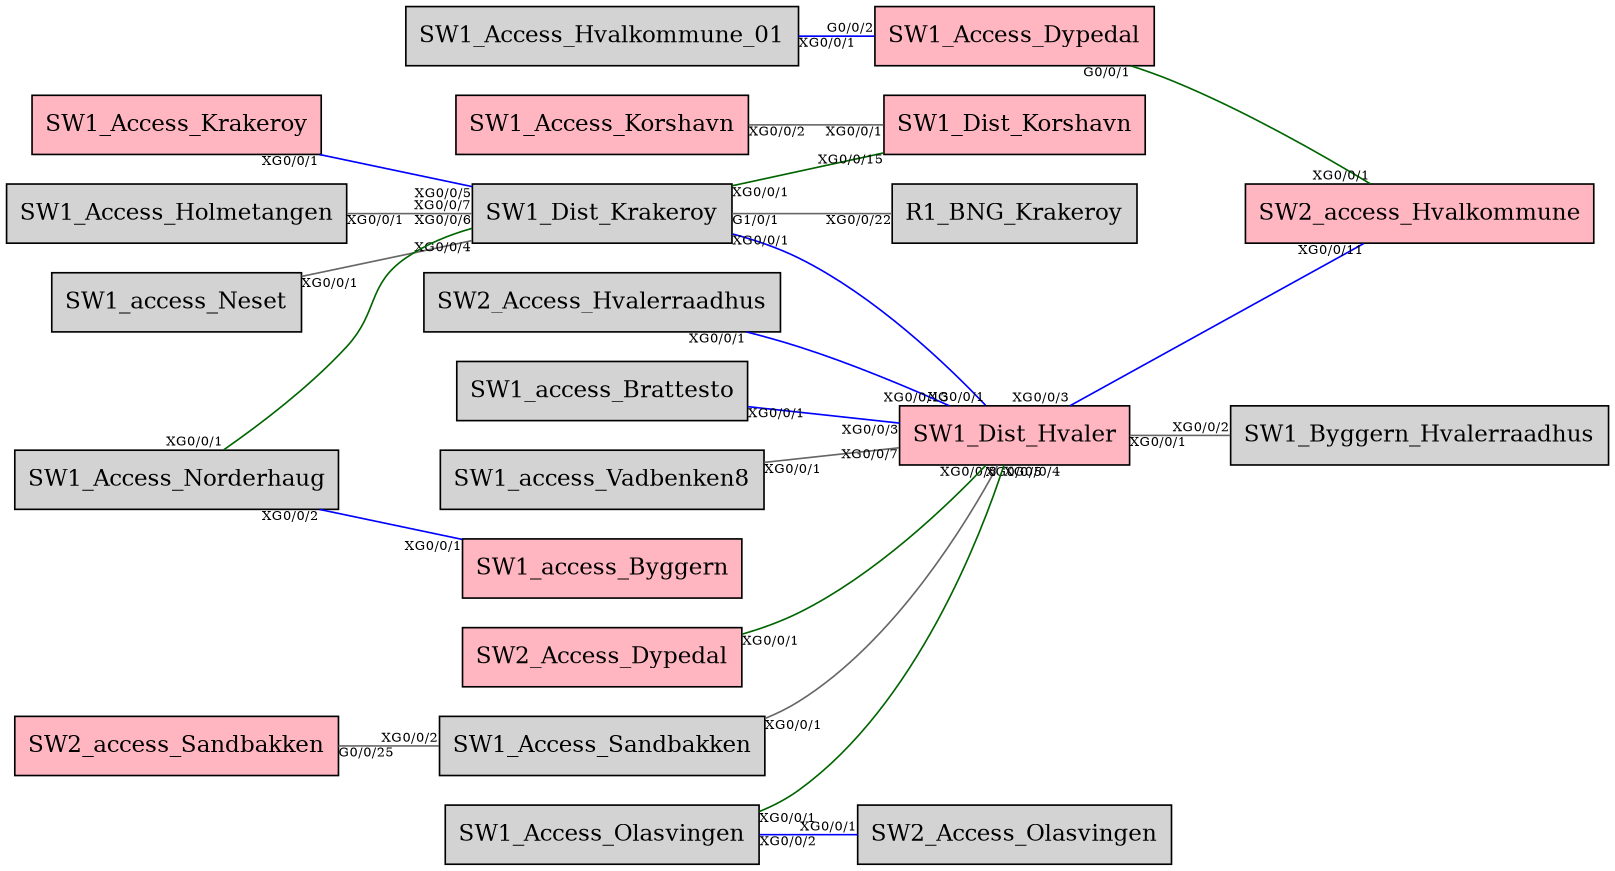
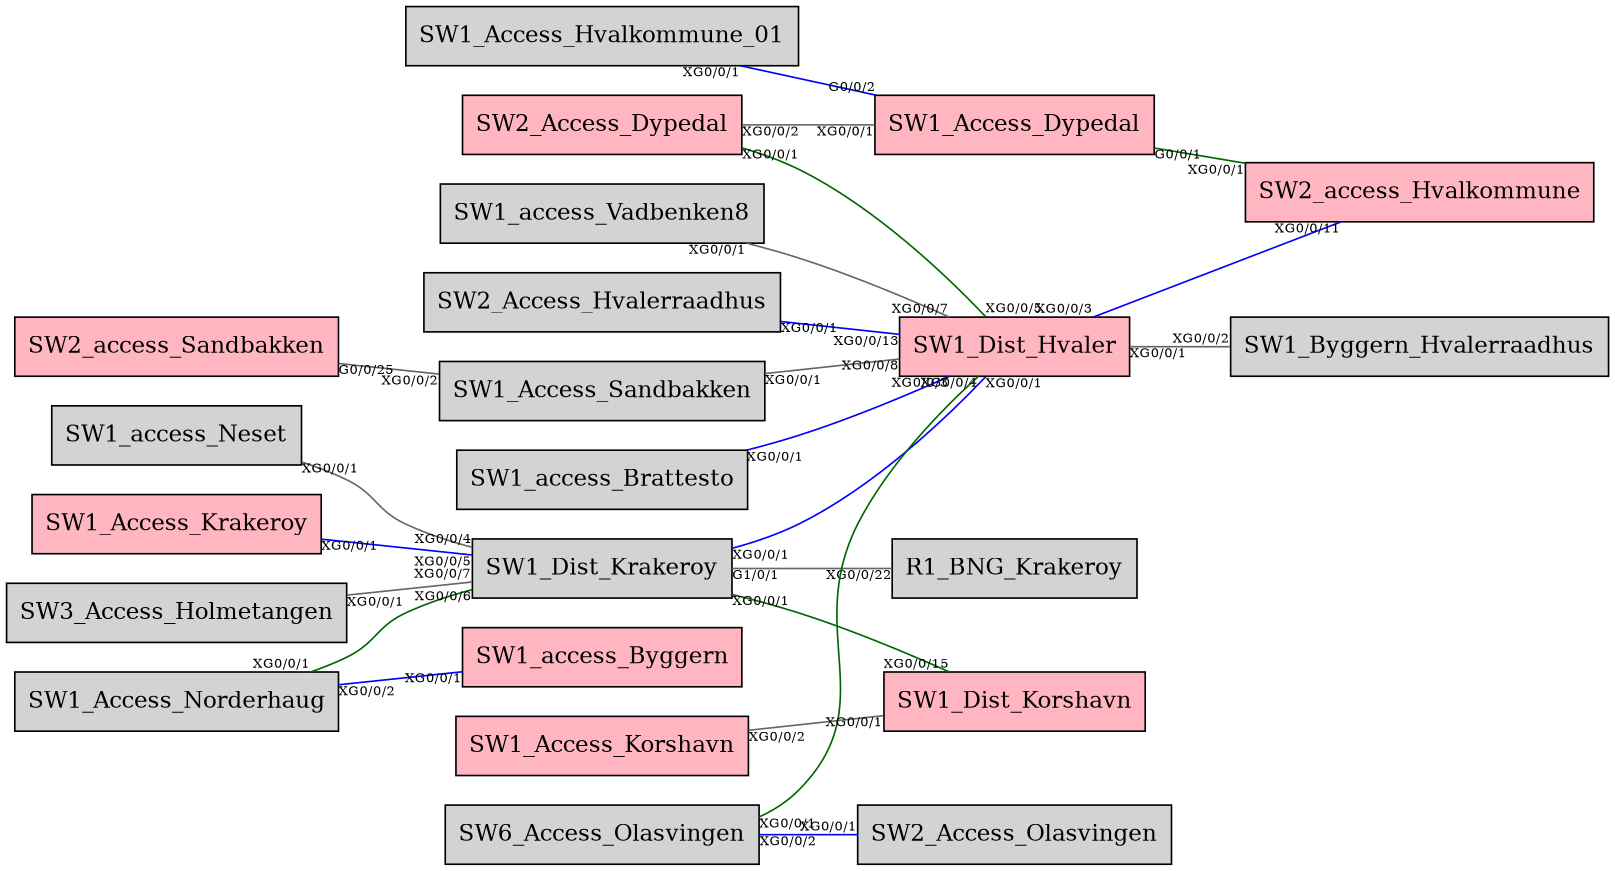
none -> (808, 125)
(177, 214) -> (177, 613)
(602, 835) -> (602, 835)
